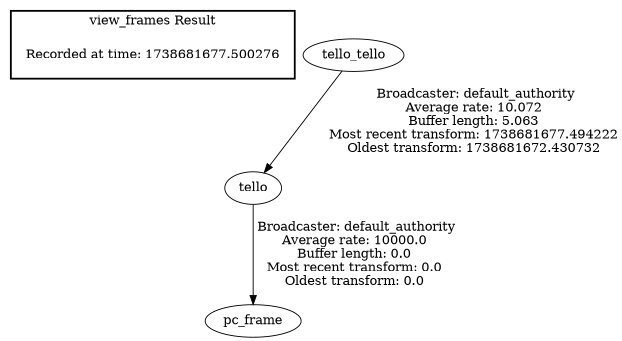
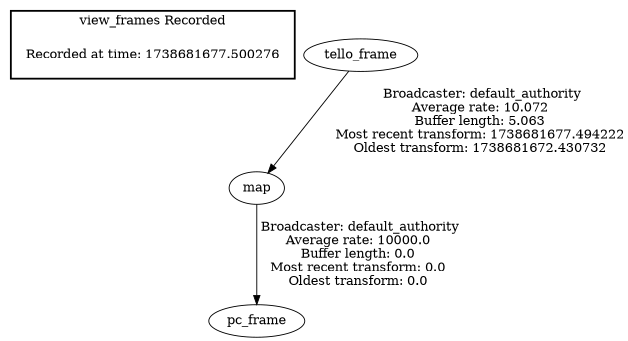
(153, 21) -> (153, 21)
(354, 55) -> (361, 55)
(253, 188) -> (257, 188)
